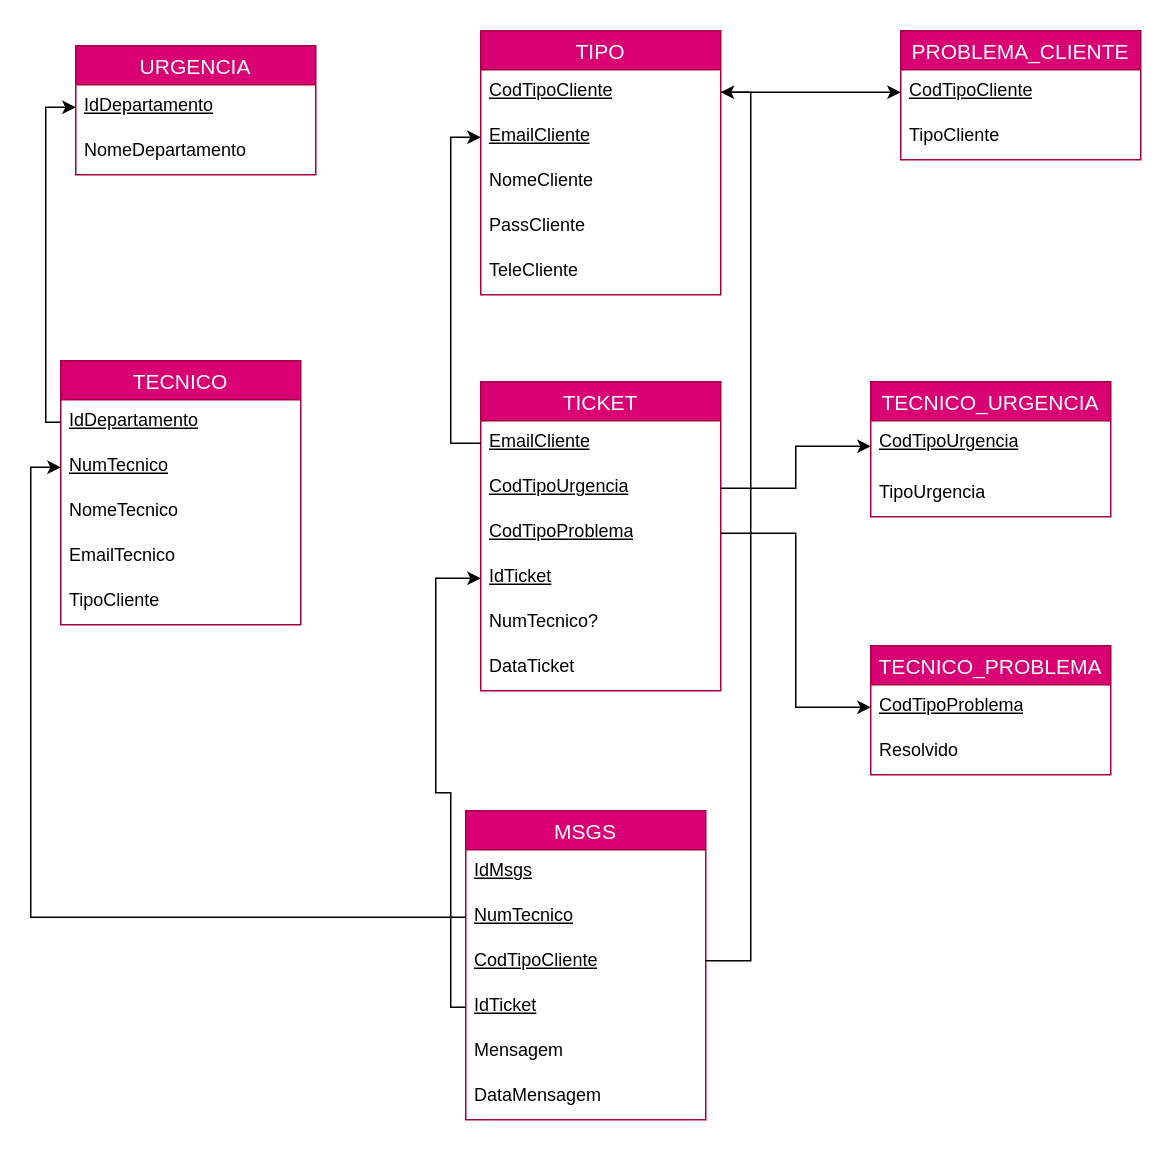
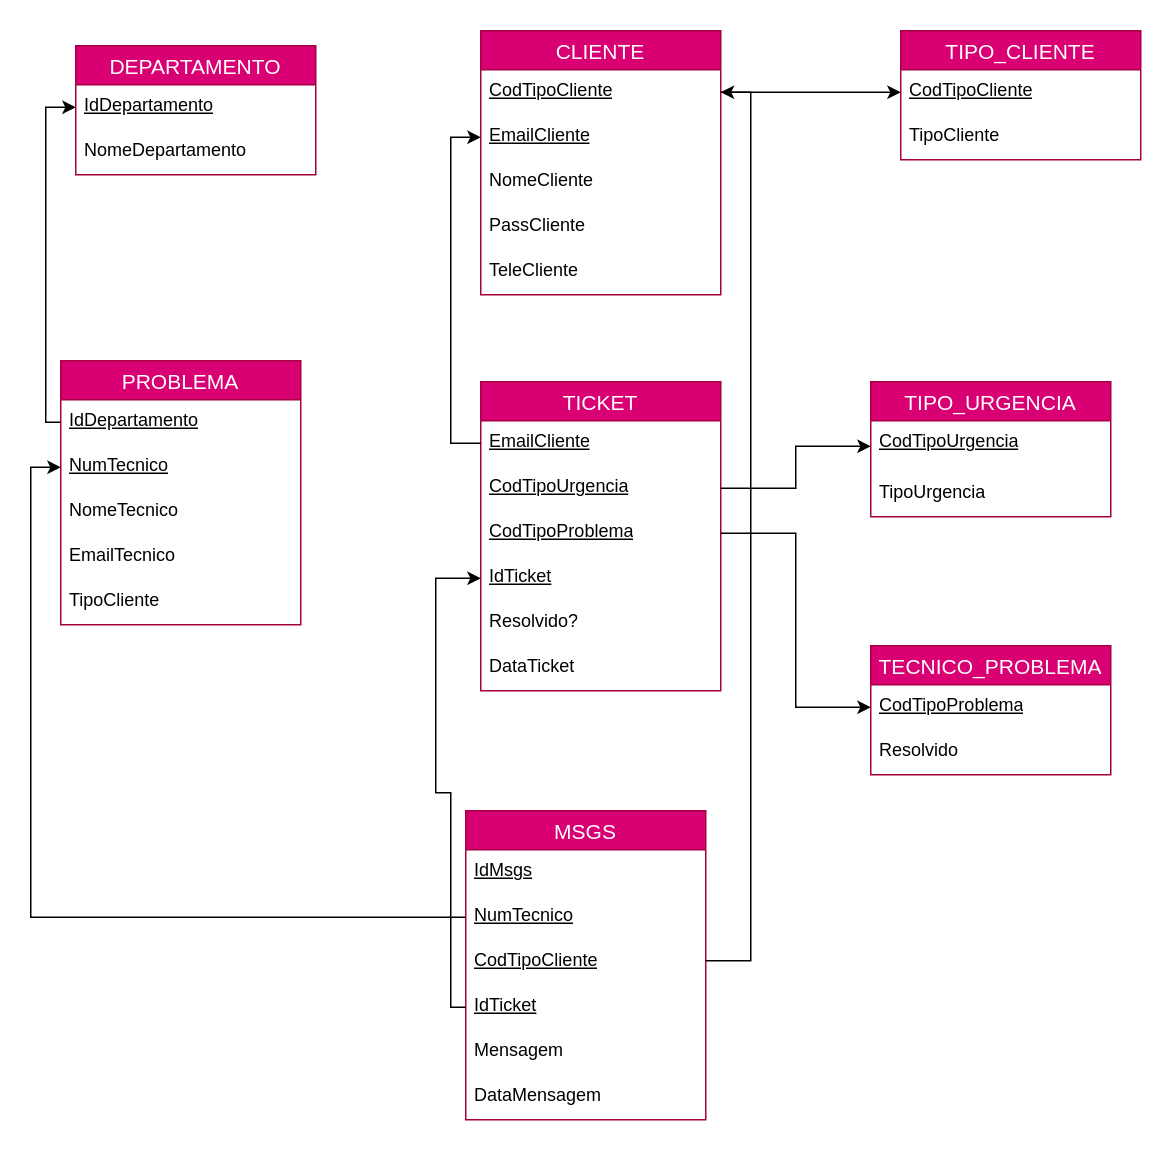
(600, 52) -> (600, 52)
(1020, 52) -> (1020, 52)
(195, 67) -> (195, 67)
(180, 382) -> (180, 382)
(990, 403) -> (990, 403)
(543, 622) -> (535, 622)
